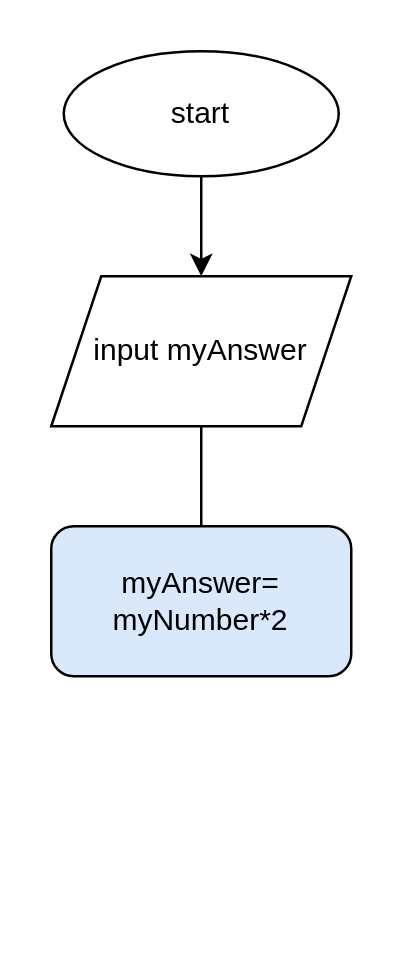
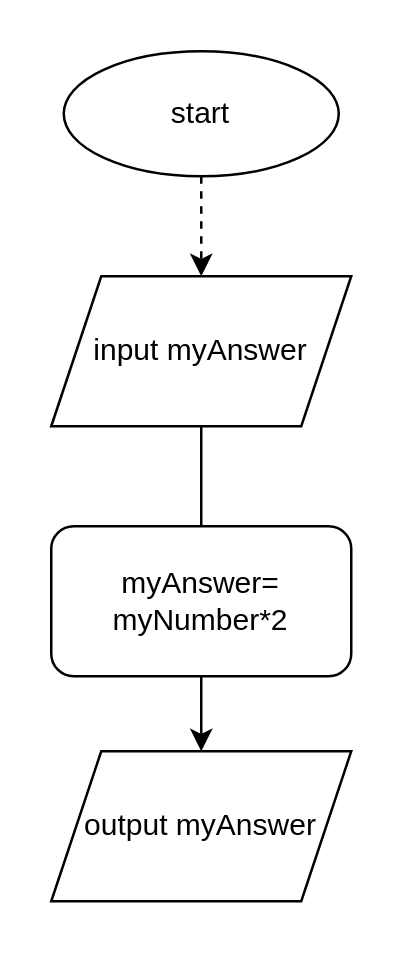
(201, 217) -> (201, 217)
(201, 601) -> (201, 601)
none -> (201, 722)
none -> (201, 826)
